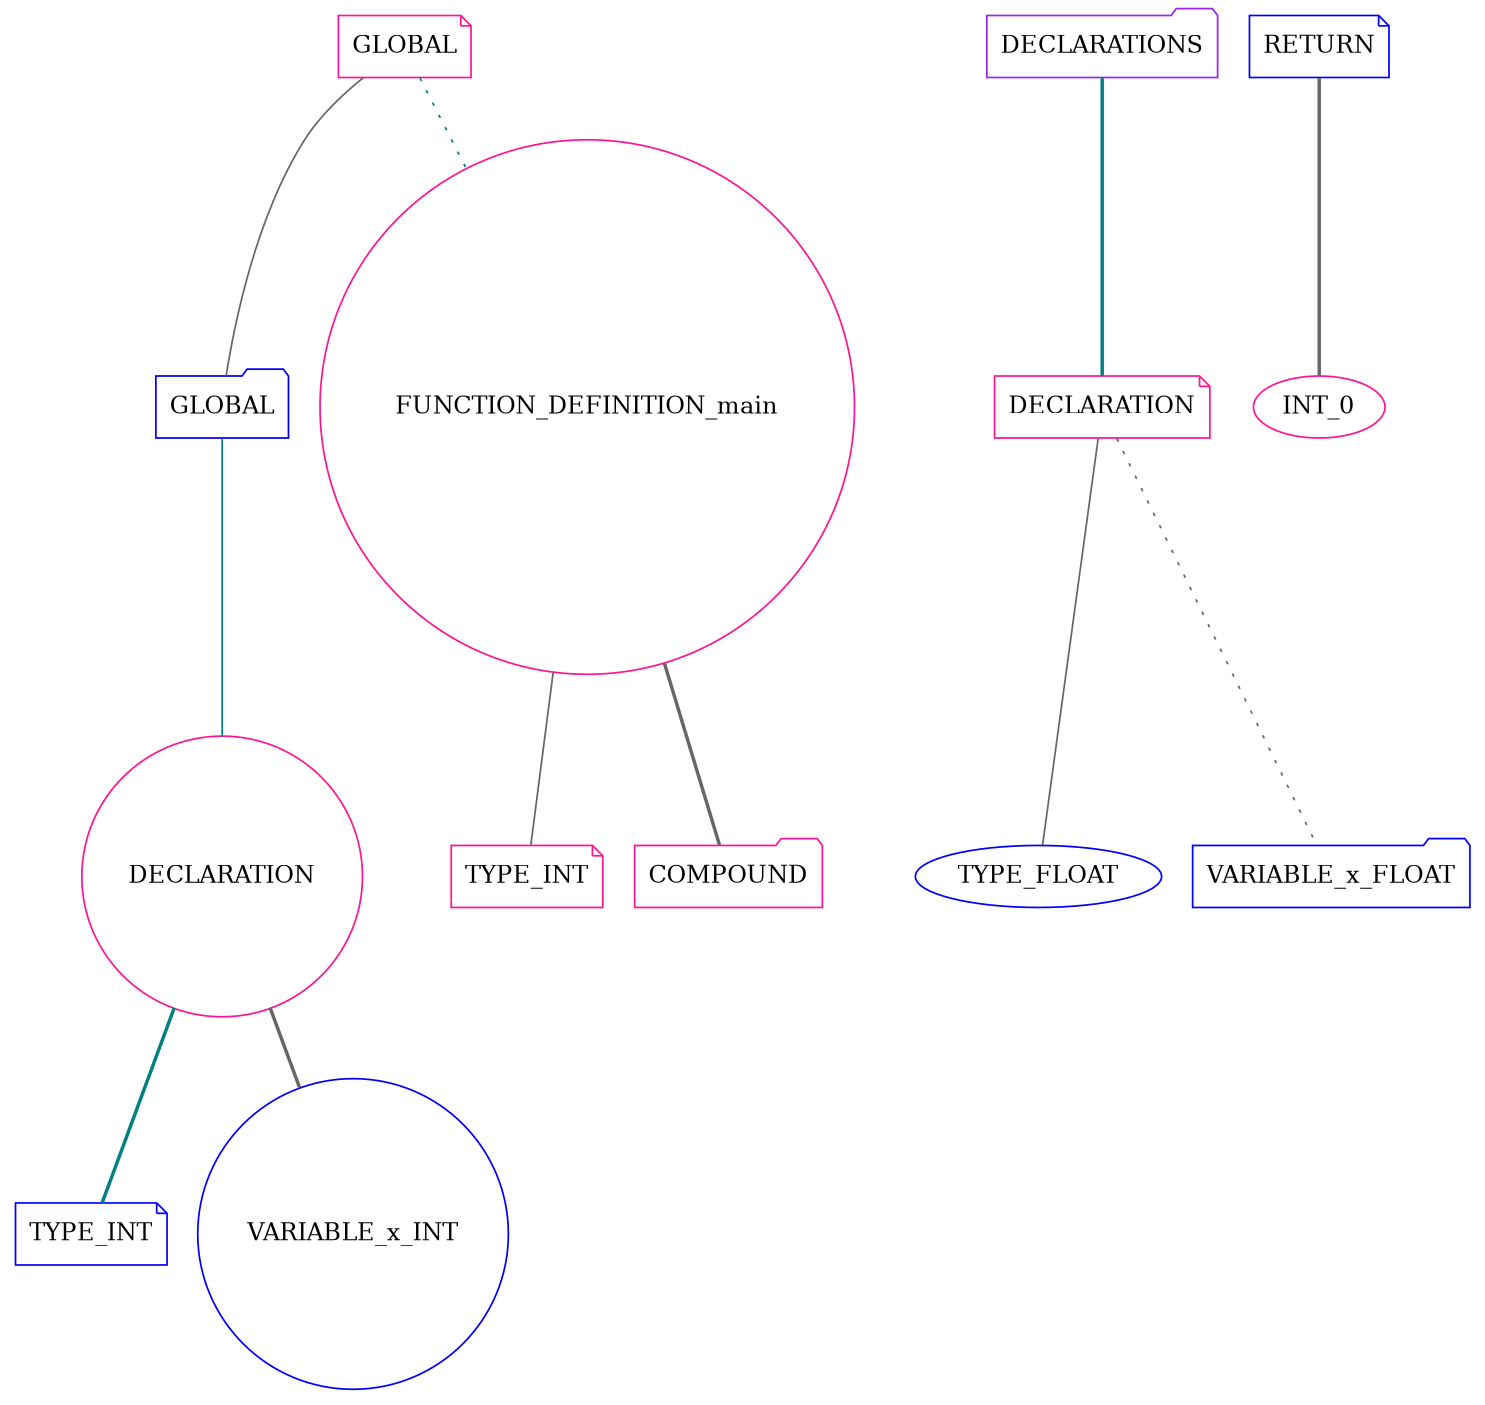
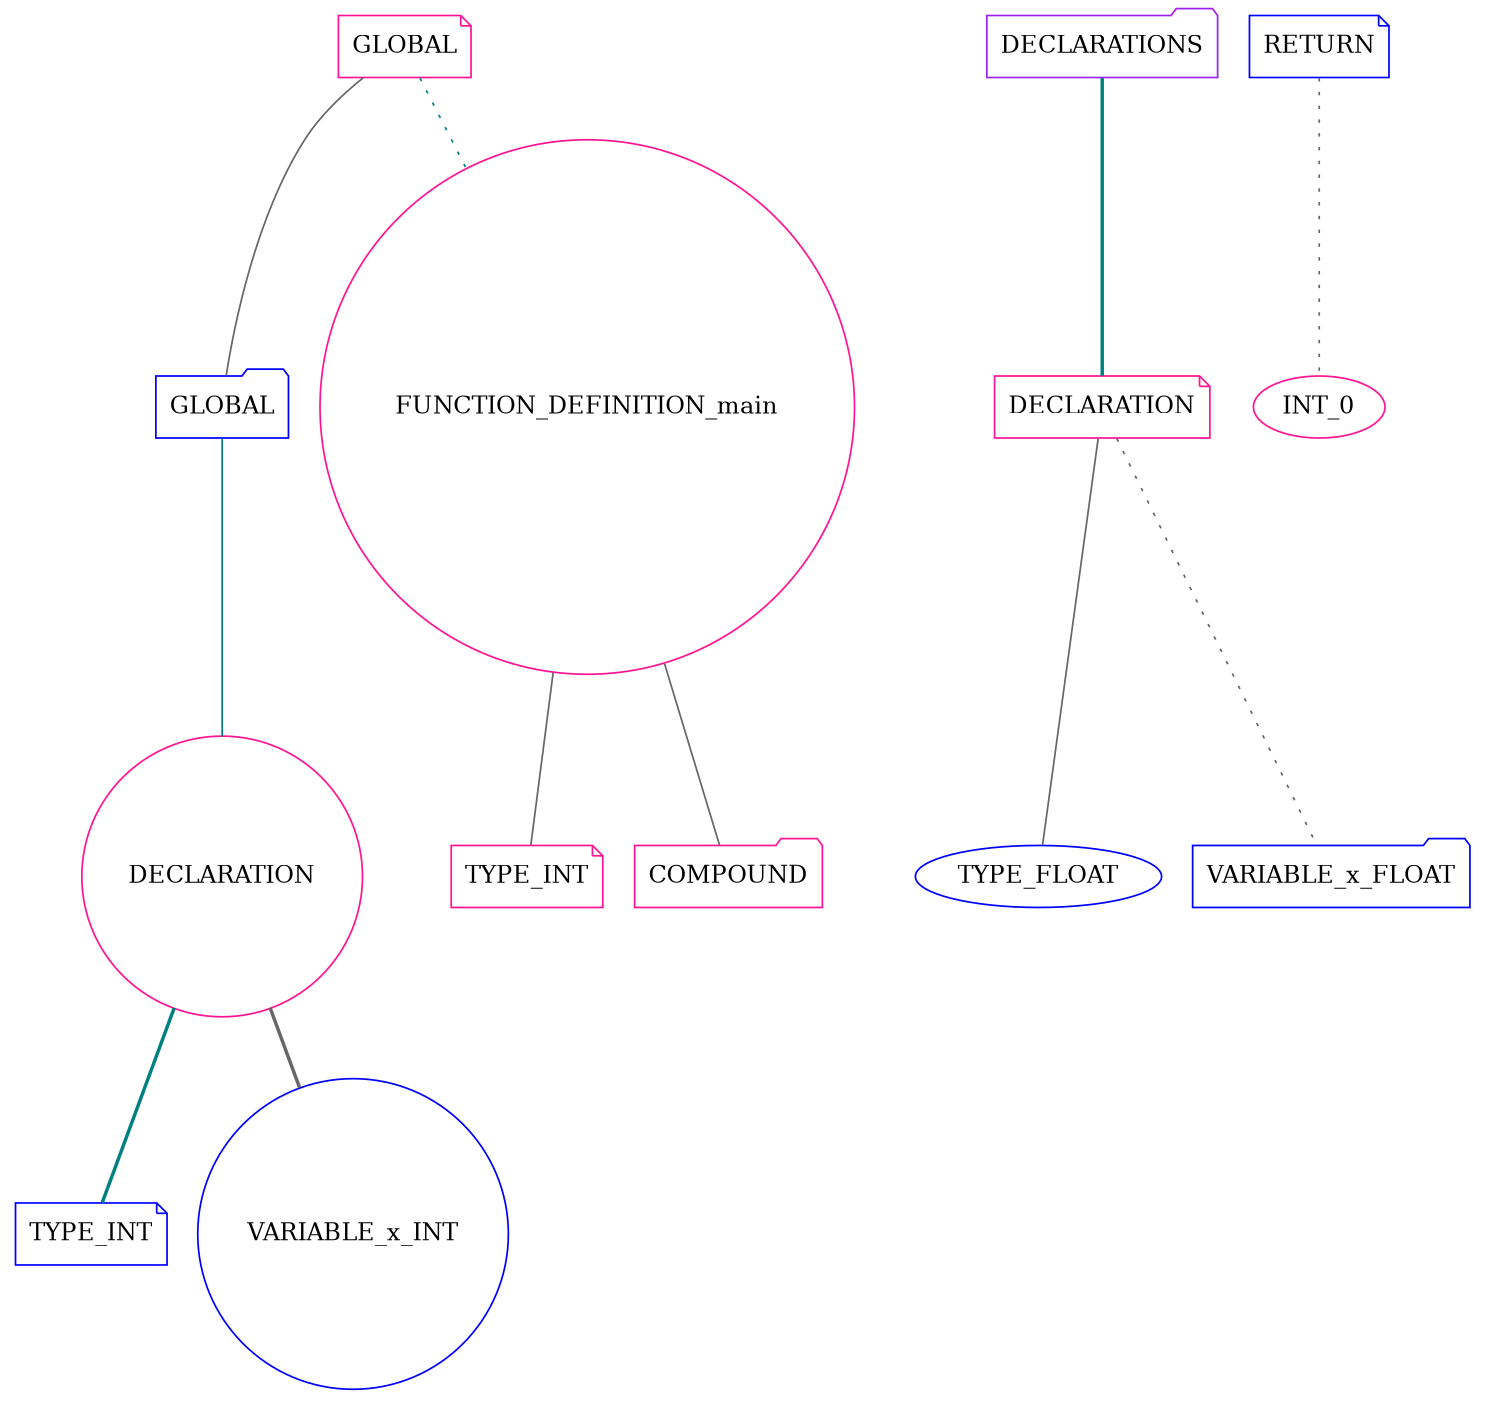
(1319, 227) -> (1319, 227)
(692, 754) -> (692, 754)
